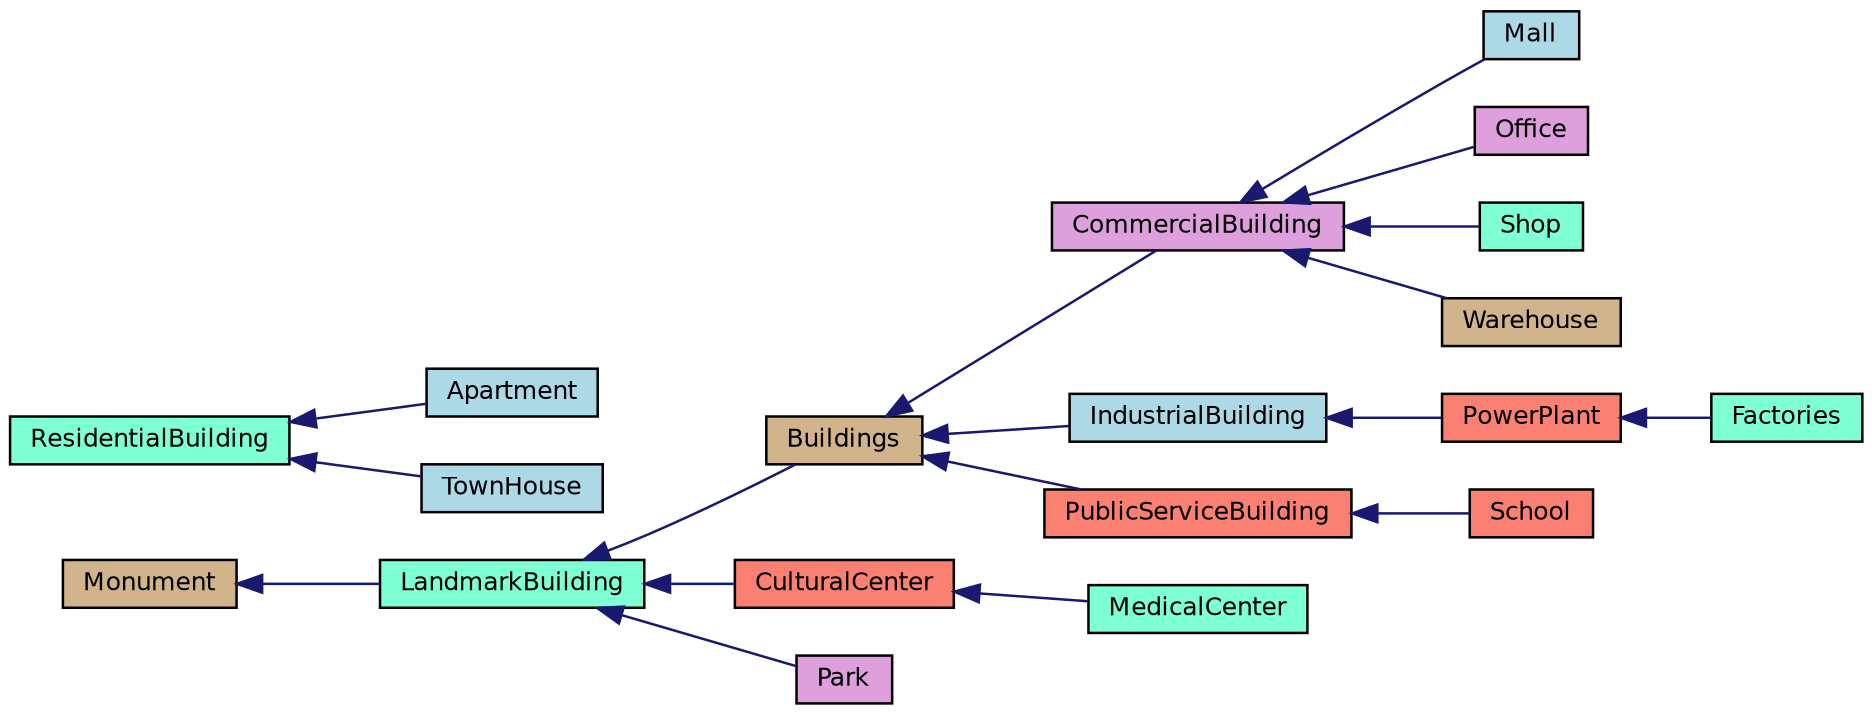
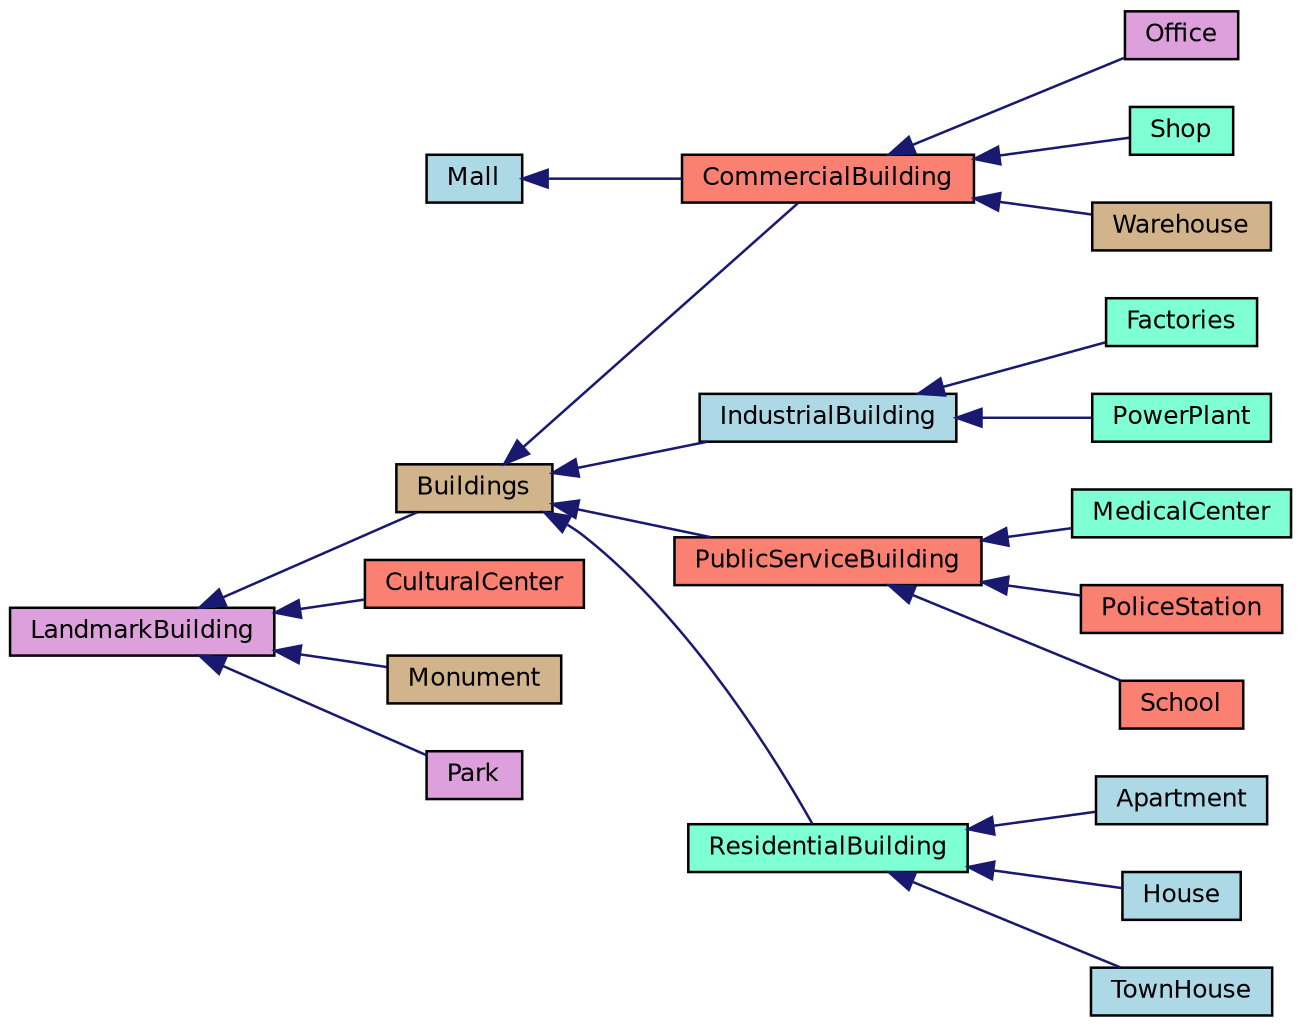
(1373, 123) -> (615, 179)
(1198, 226) -> (828, 179)
(1531, 418) -> (1182, 418)
(1679, 418) -> (1024, 365)
(321, 584) -> (344, 661)
(512, 584) -> (142, 632)
(1034, 597) -> (1040, 533)
none -> (1182, 609)
none -> (705, 662)
none -> (1182, 896)
